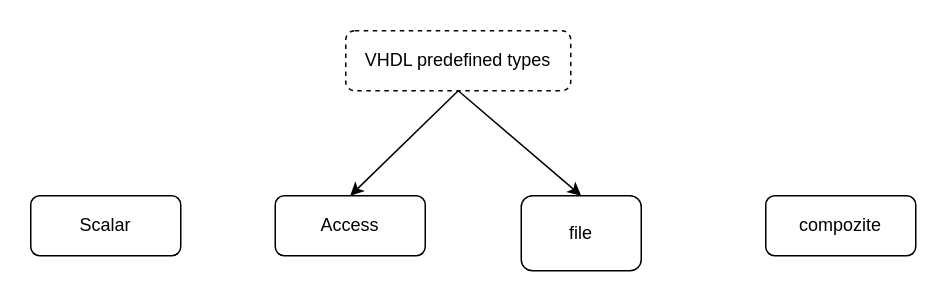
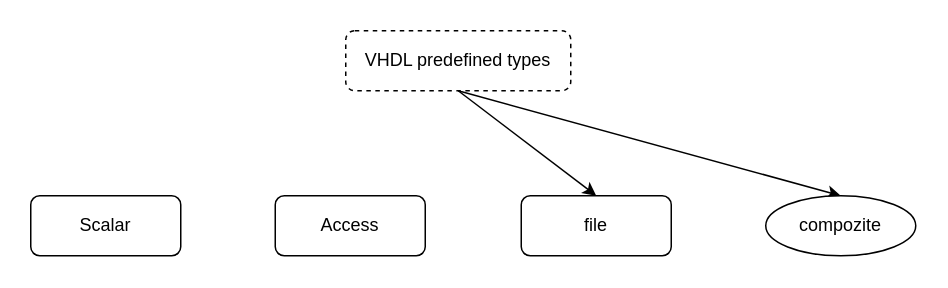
(407, 141) -> none
none -> (647, 143)
(841, 226) -> (841, 226)
(581, 233) -> (596, 226)
